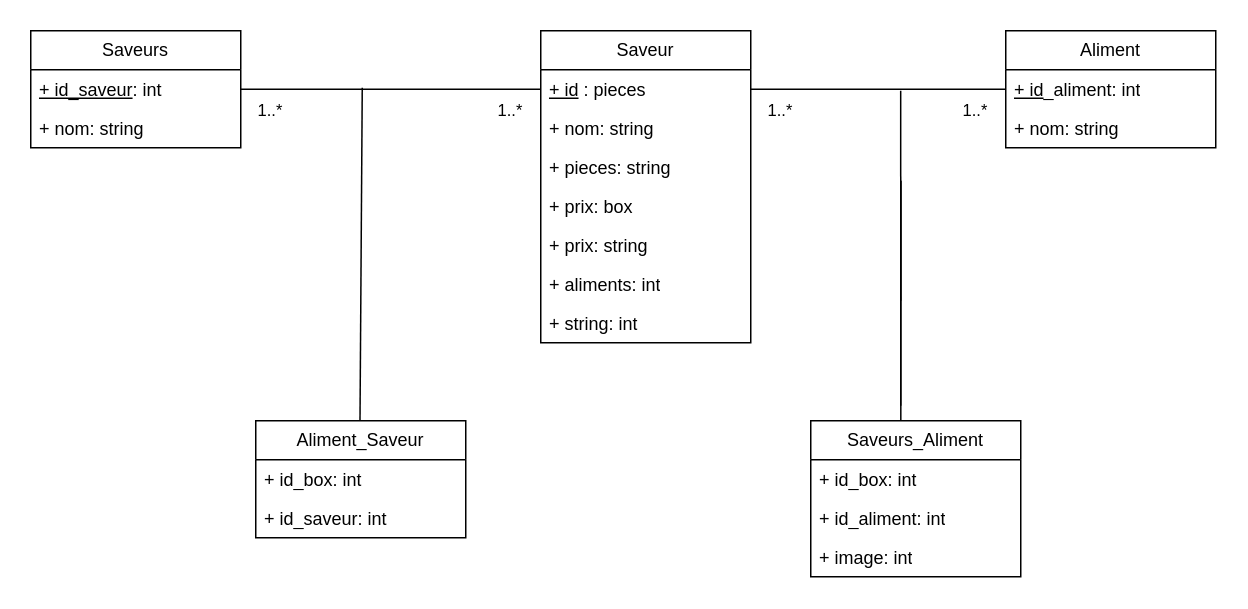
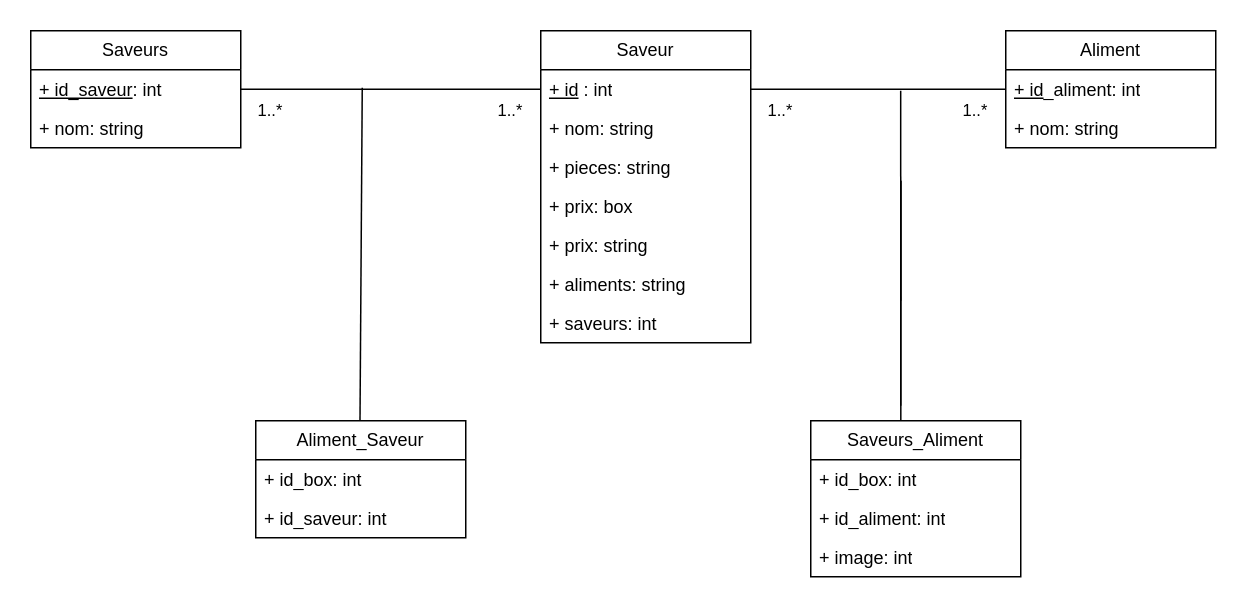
(601, 91) -> (586, 91)
(611, 286) -> (626, 286)
(604, 325) -> (611, 325)
